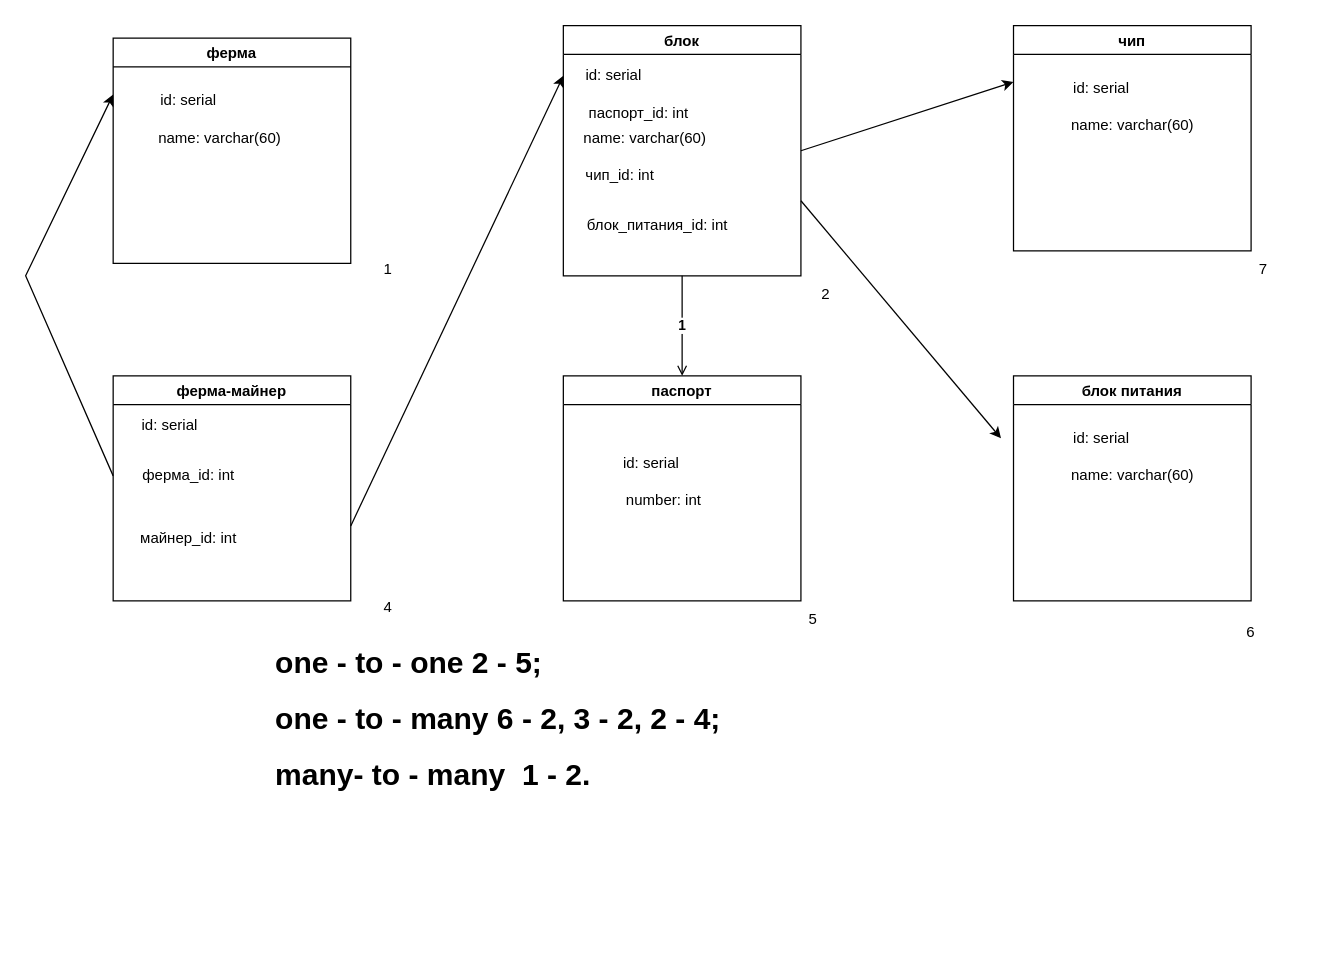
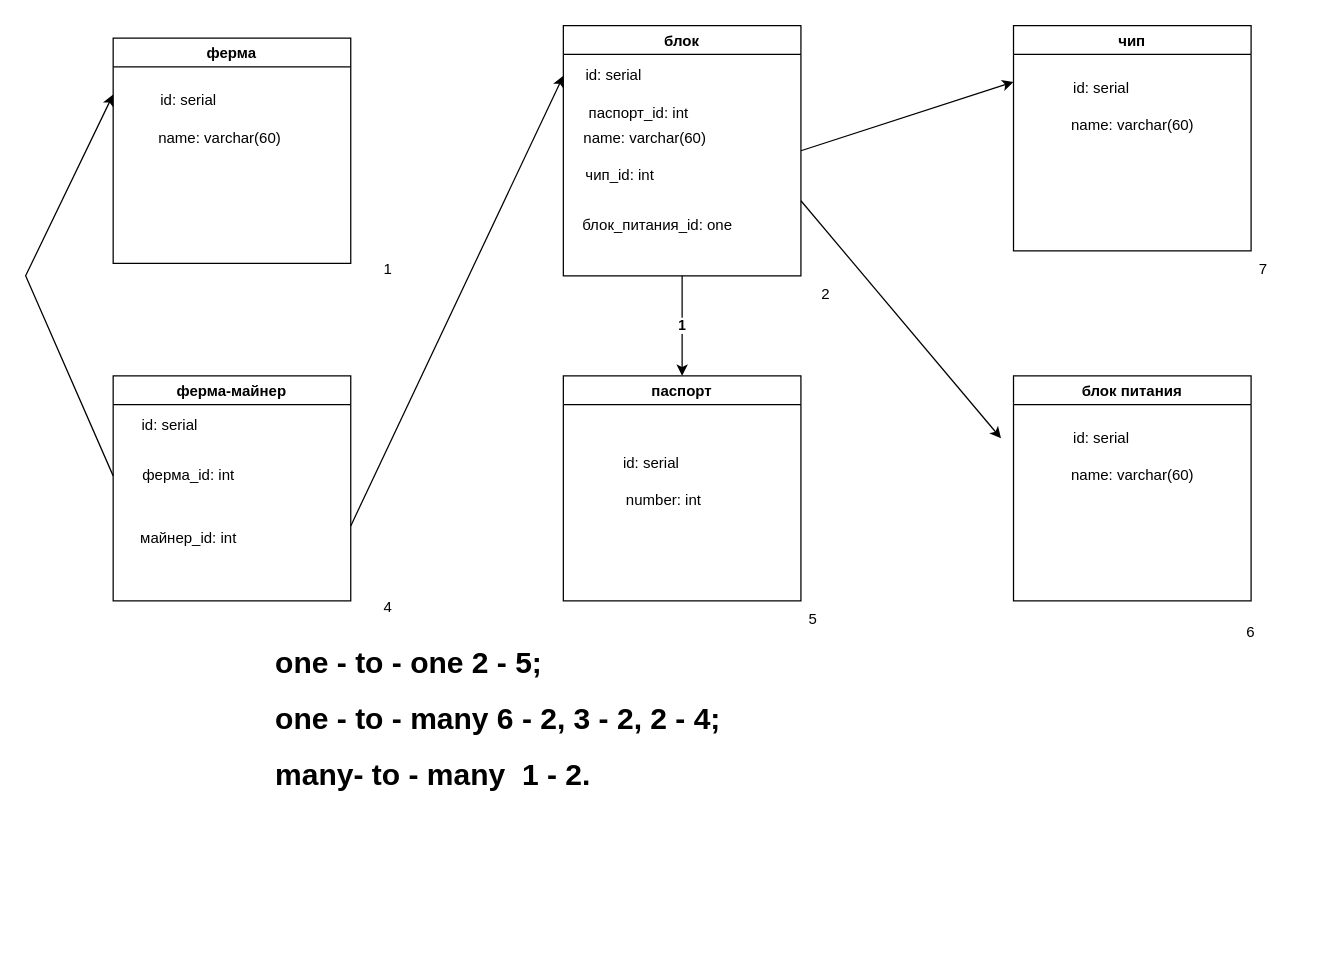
(658, 226) -> (658, 226)
(682, 368) -> (682, 366)
